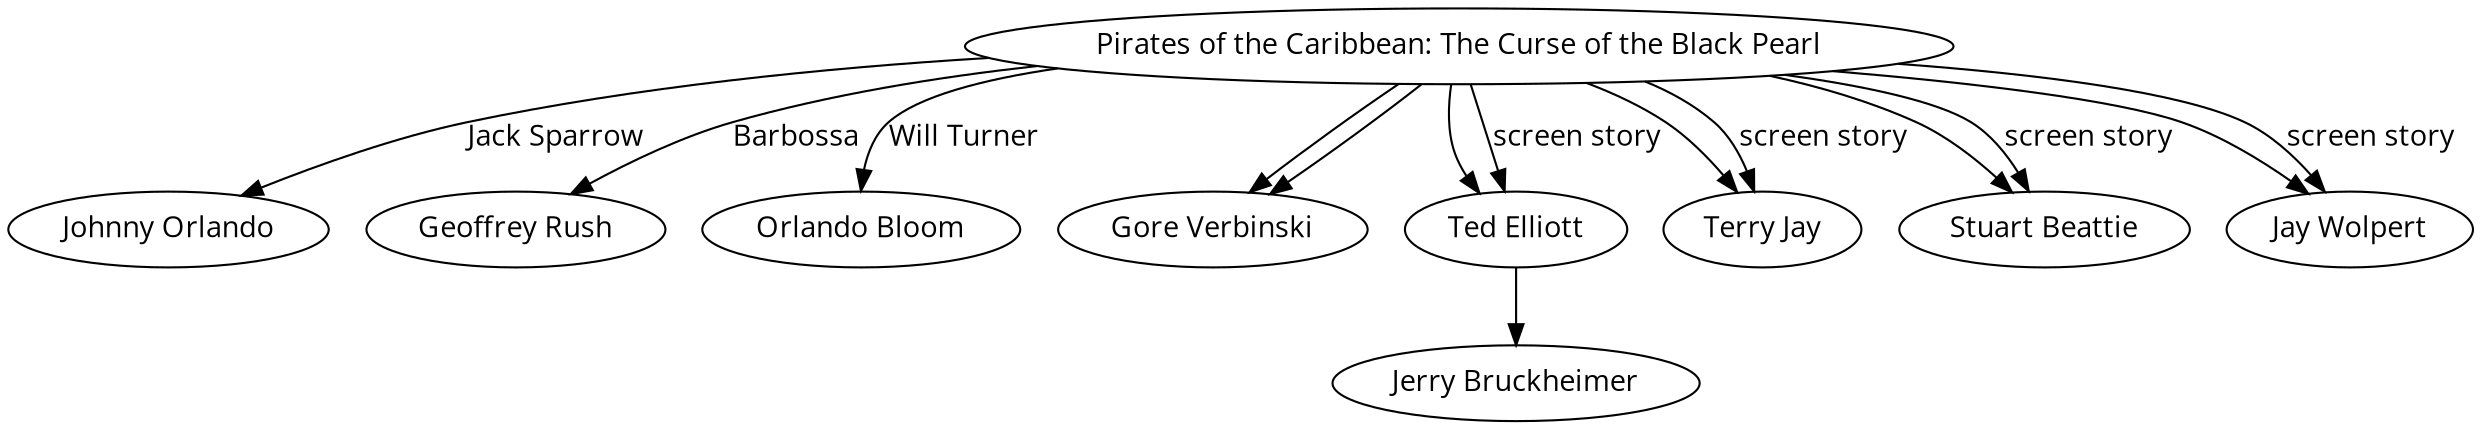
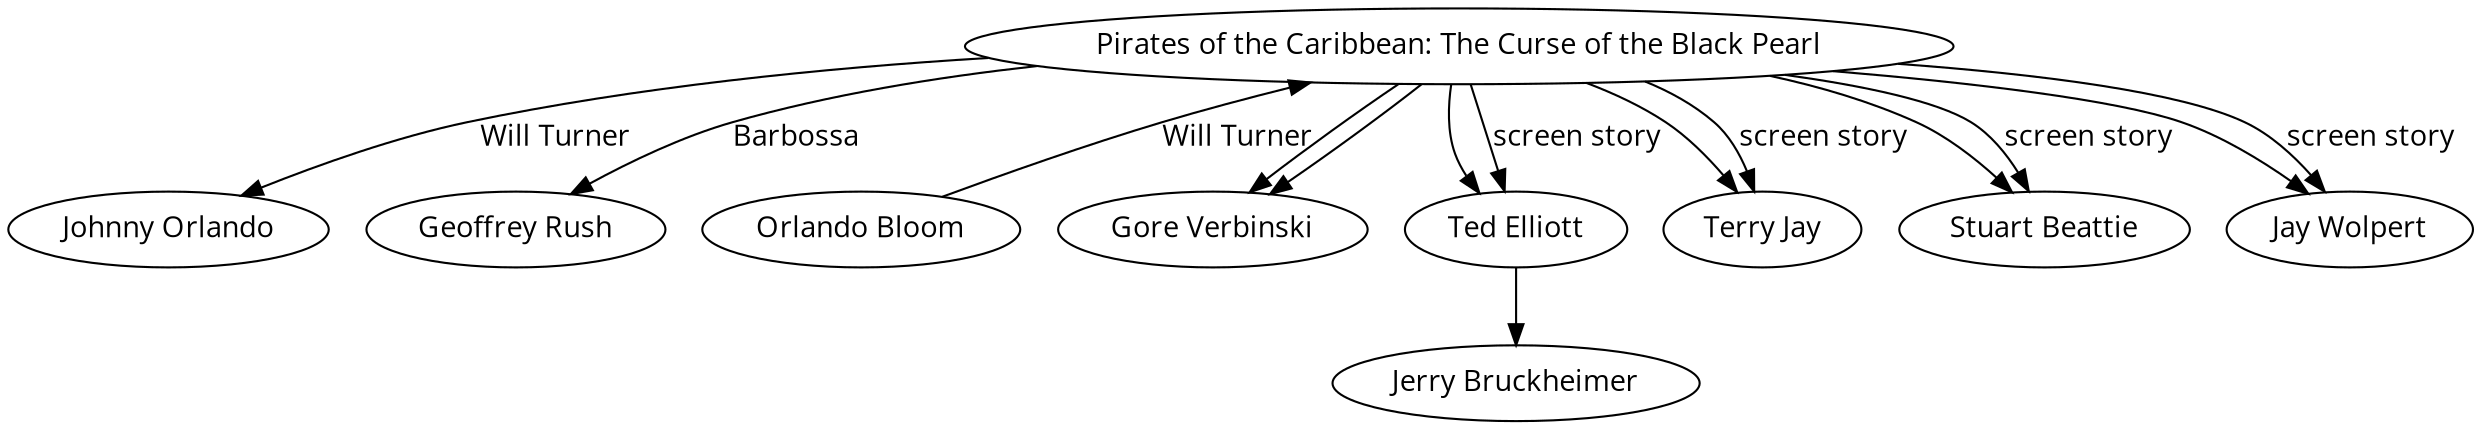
(944, 94) -> (1114, 137)
(556, 138) -> (556, 138)
